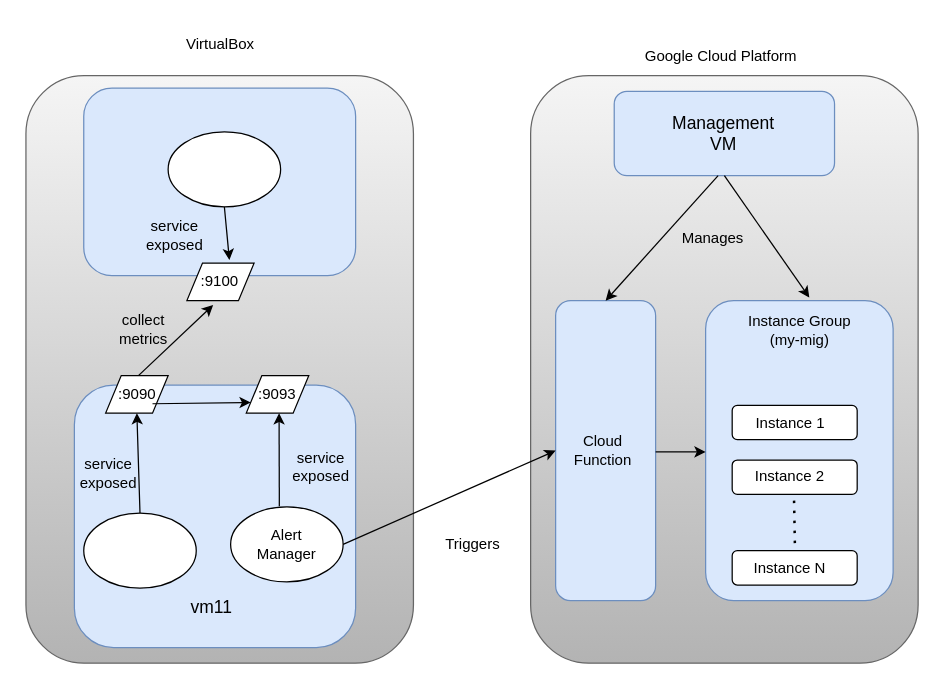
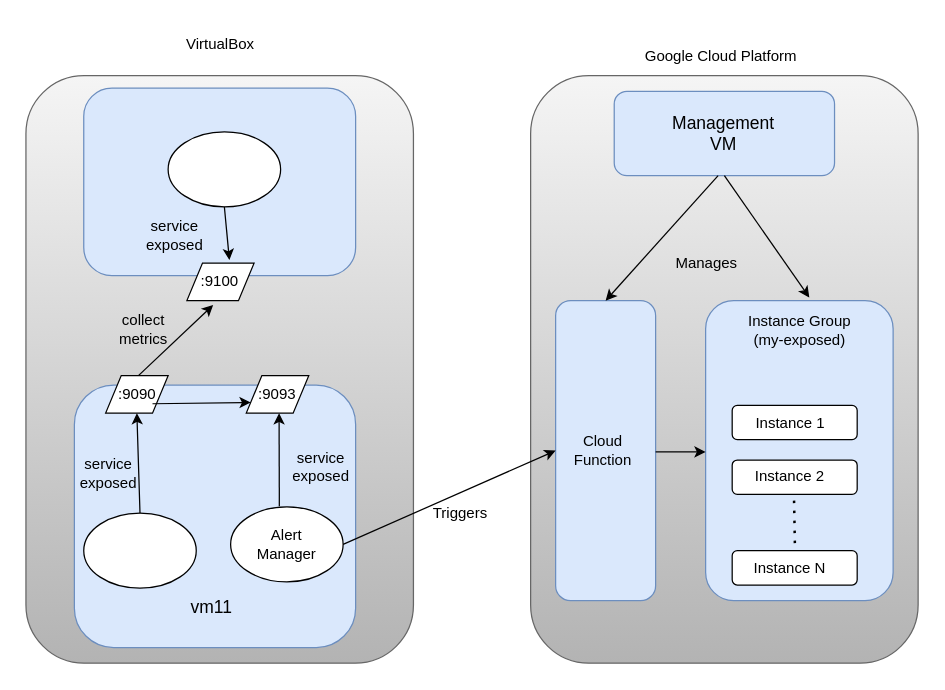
(713, 238) -> (706, 263)
(800, 331) -> (800, 331)
(474, 544) -> (461, 513)
